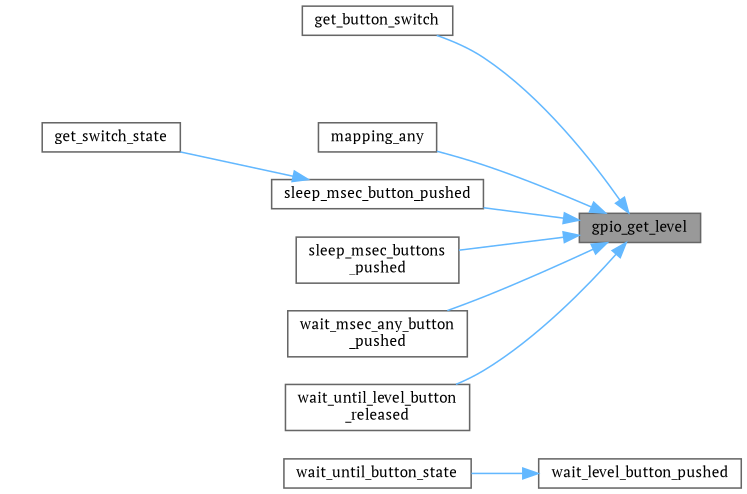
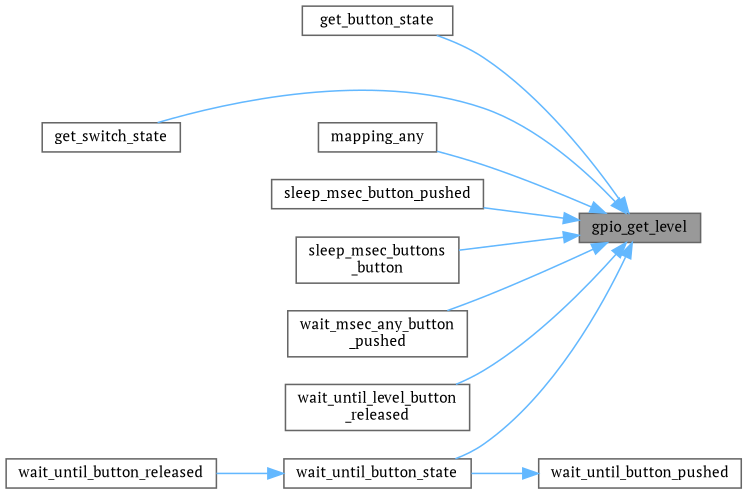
(378, 21) -> (378, 21)
(237, 164) -> (401, 92)
(378, 260) -> (378, 260)
none -> (556, 372)
none -> (111, 473)
(640, 473) -> (640, 473)
